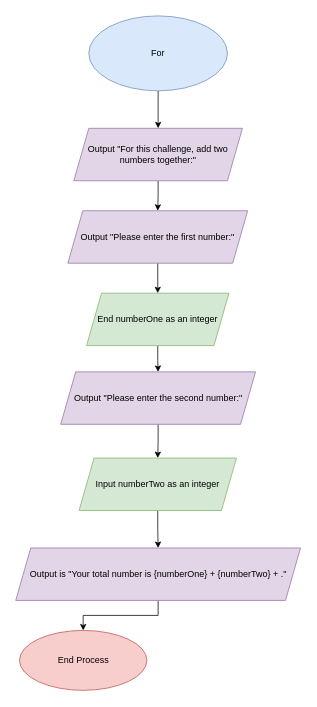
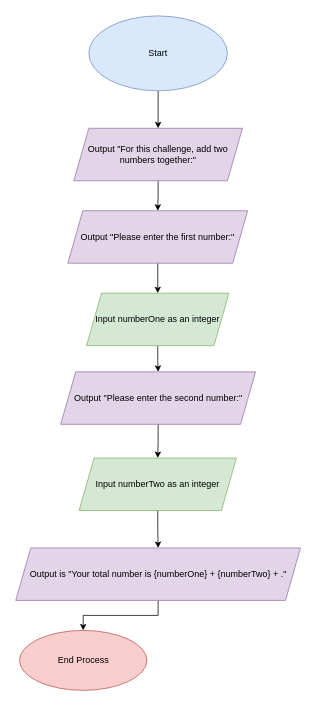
(158, 53) -> (158, 53)
(158, 319) -> (158, 319)
